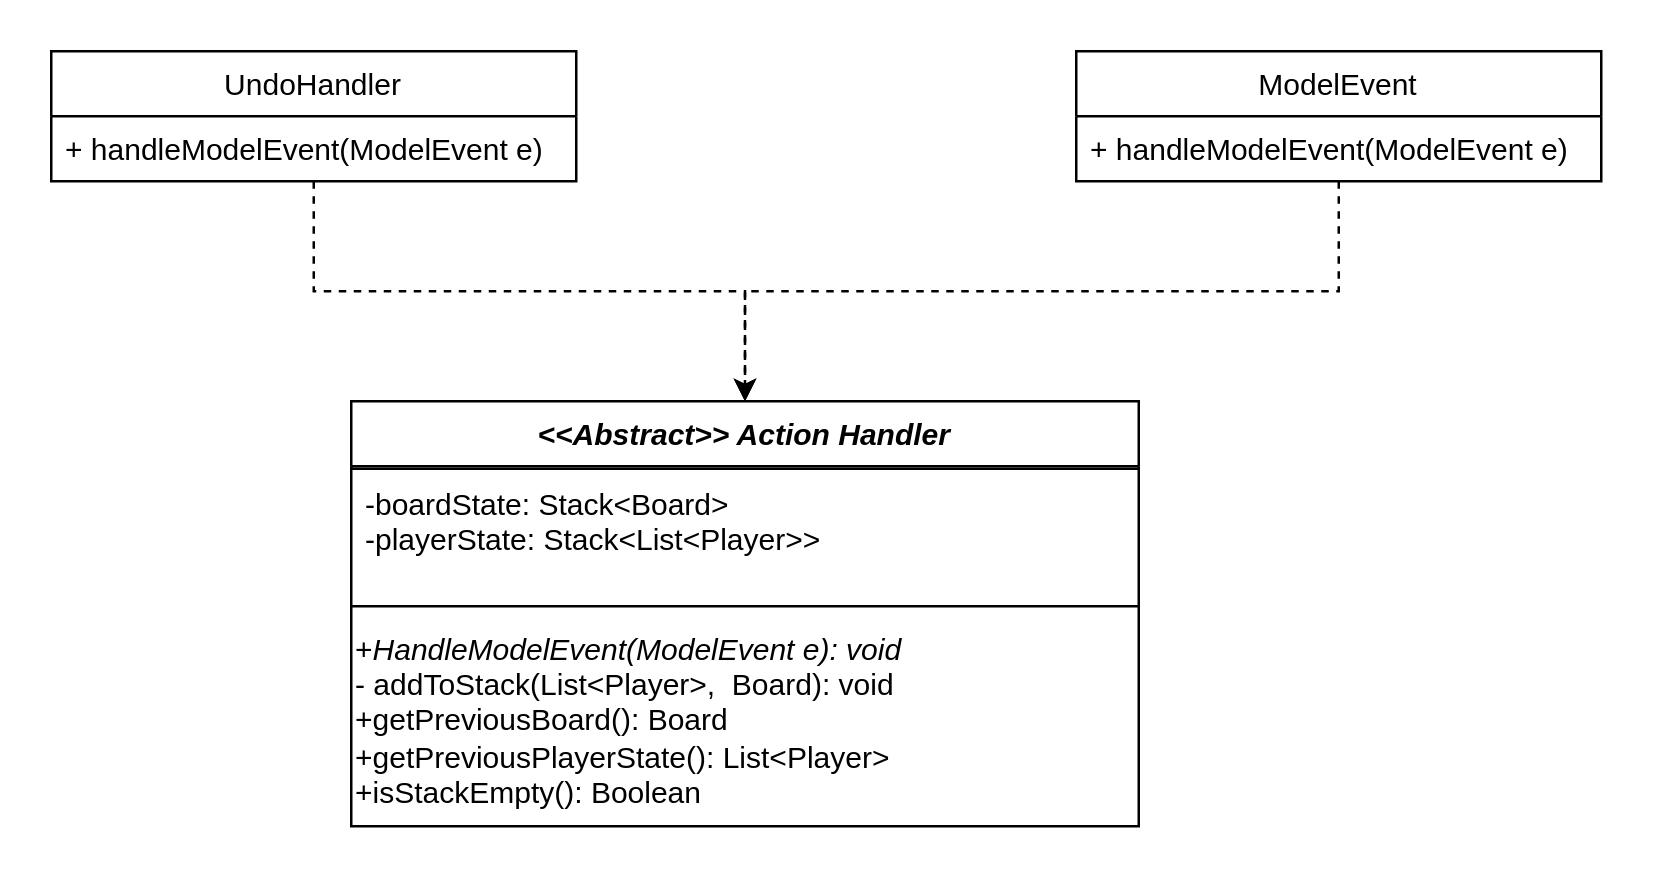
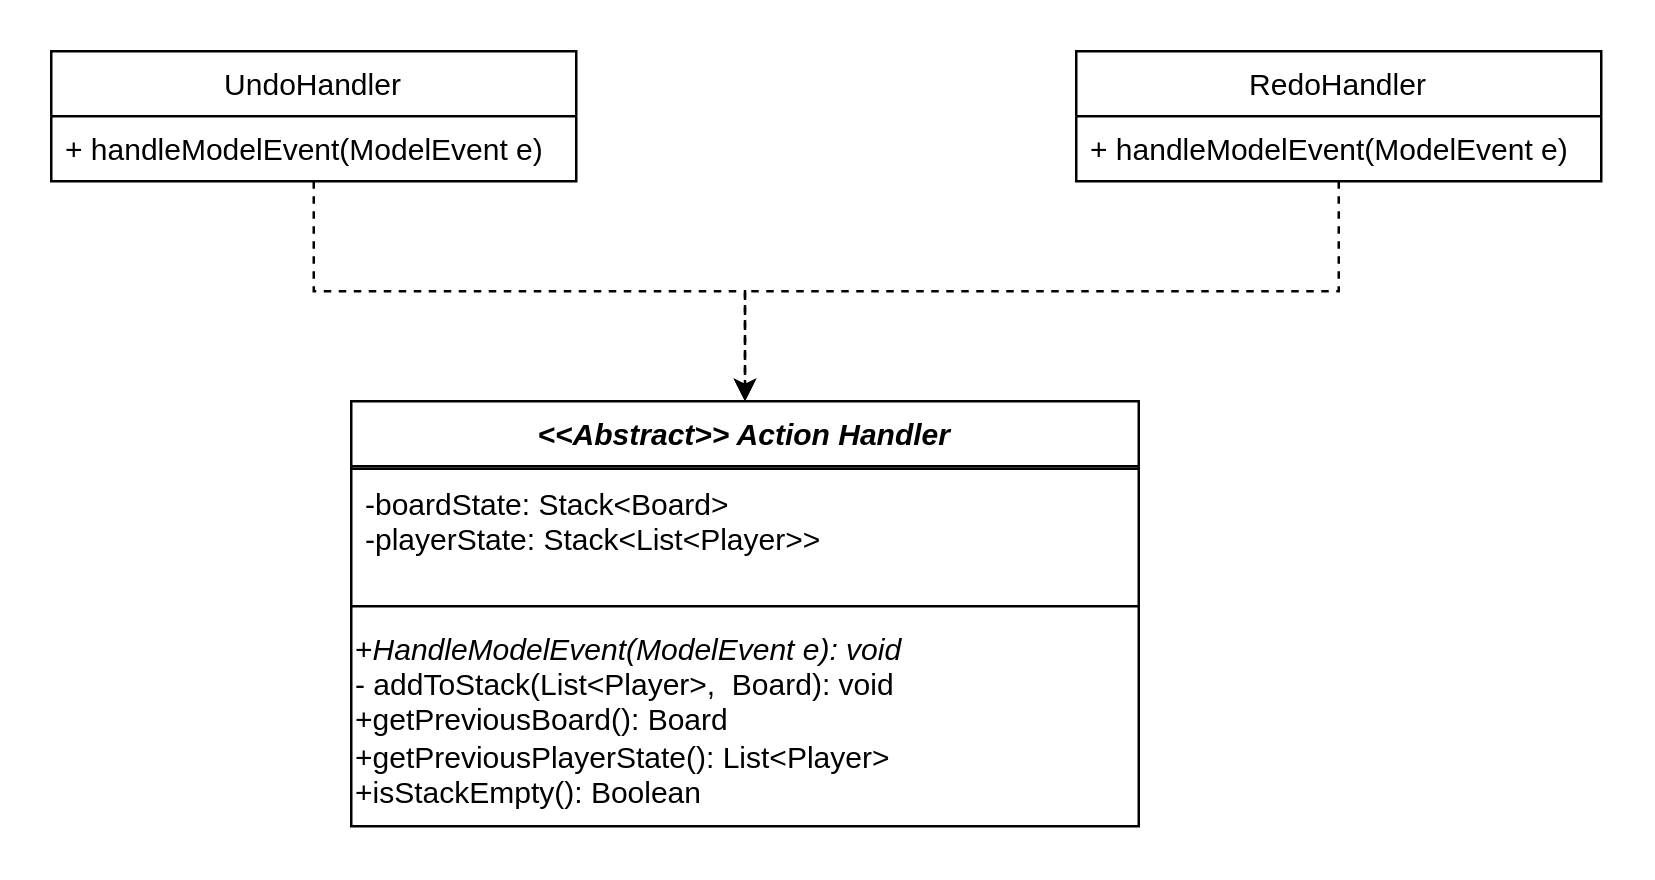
(1338, 85) -> (1338, 85)
